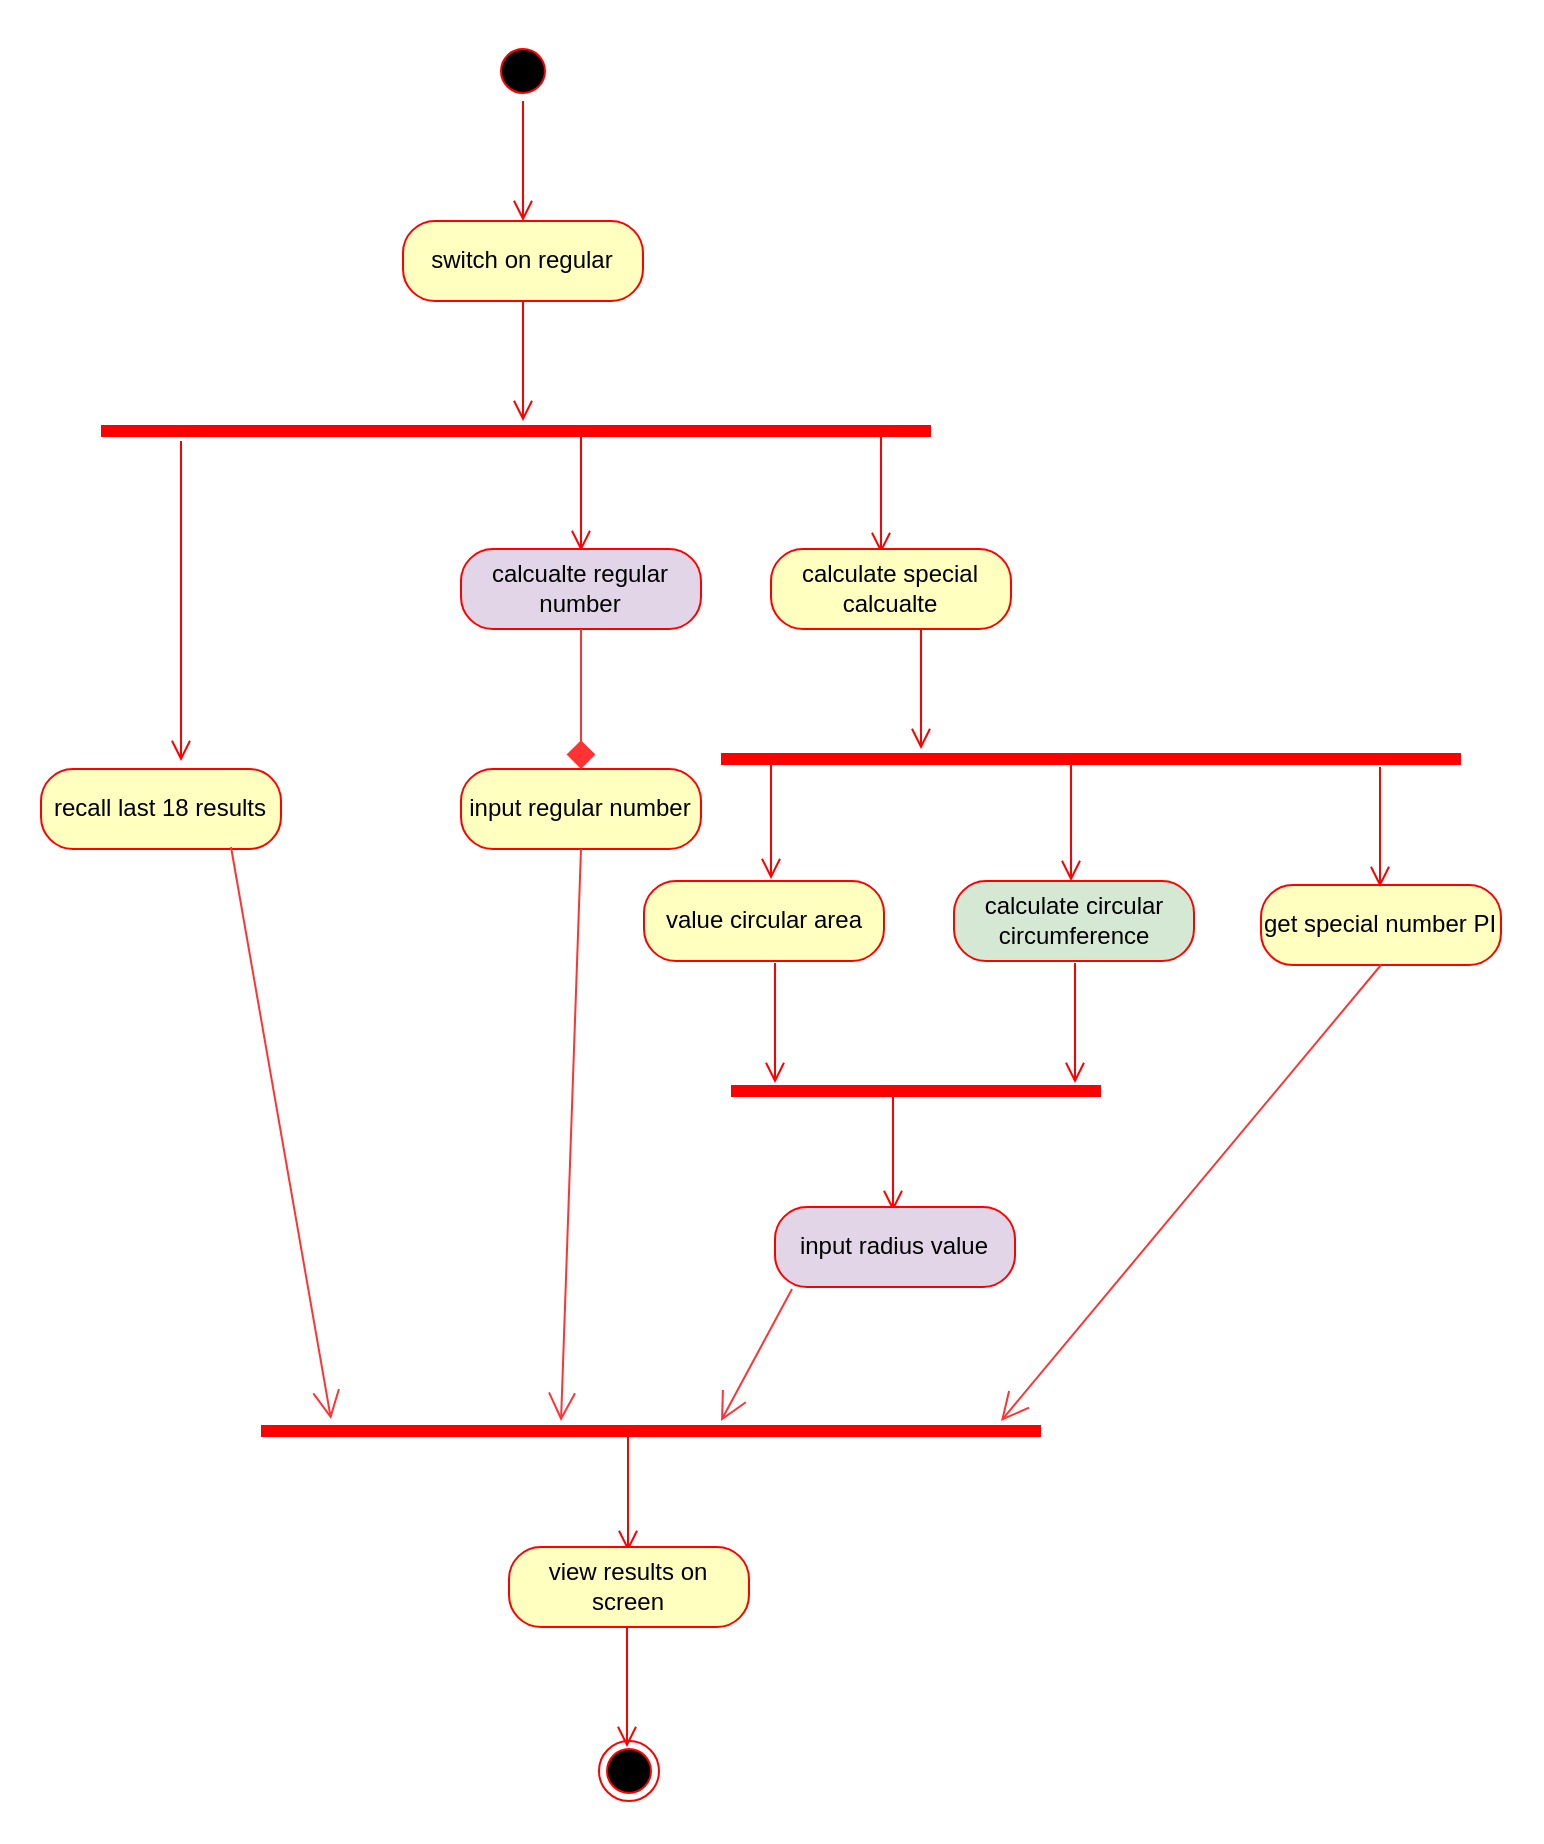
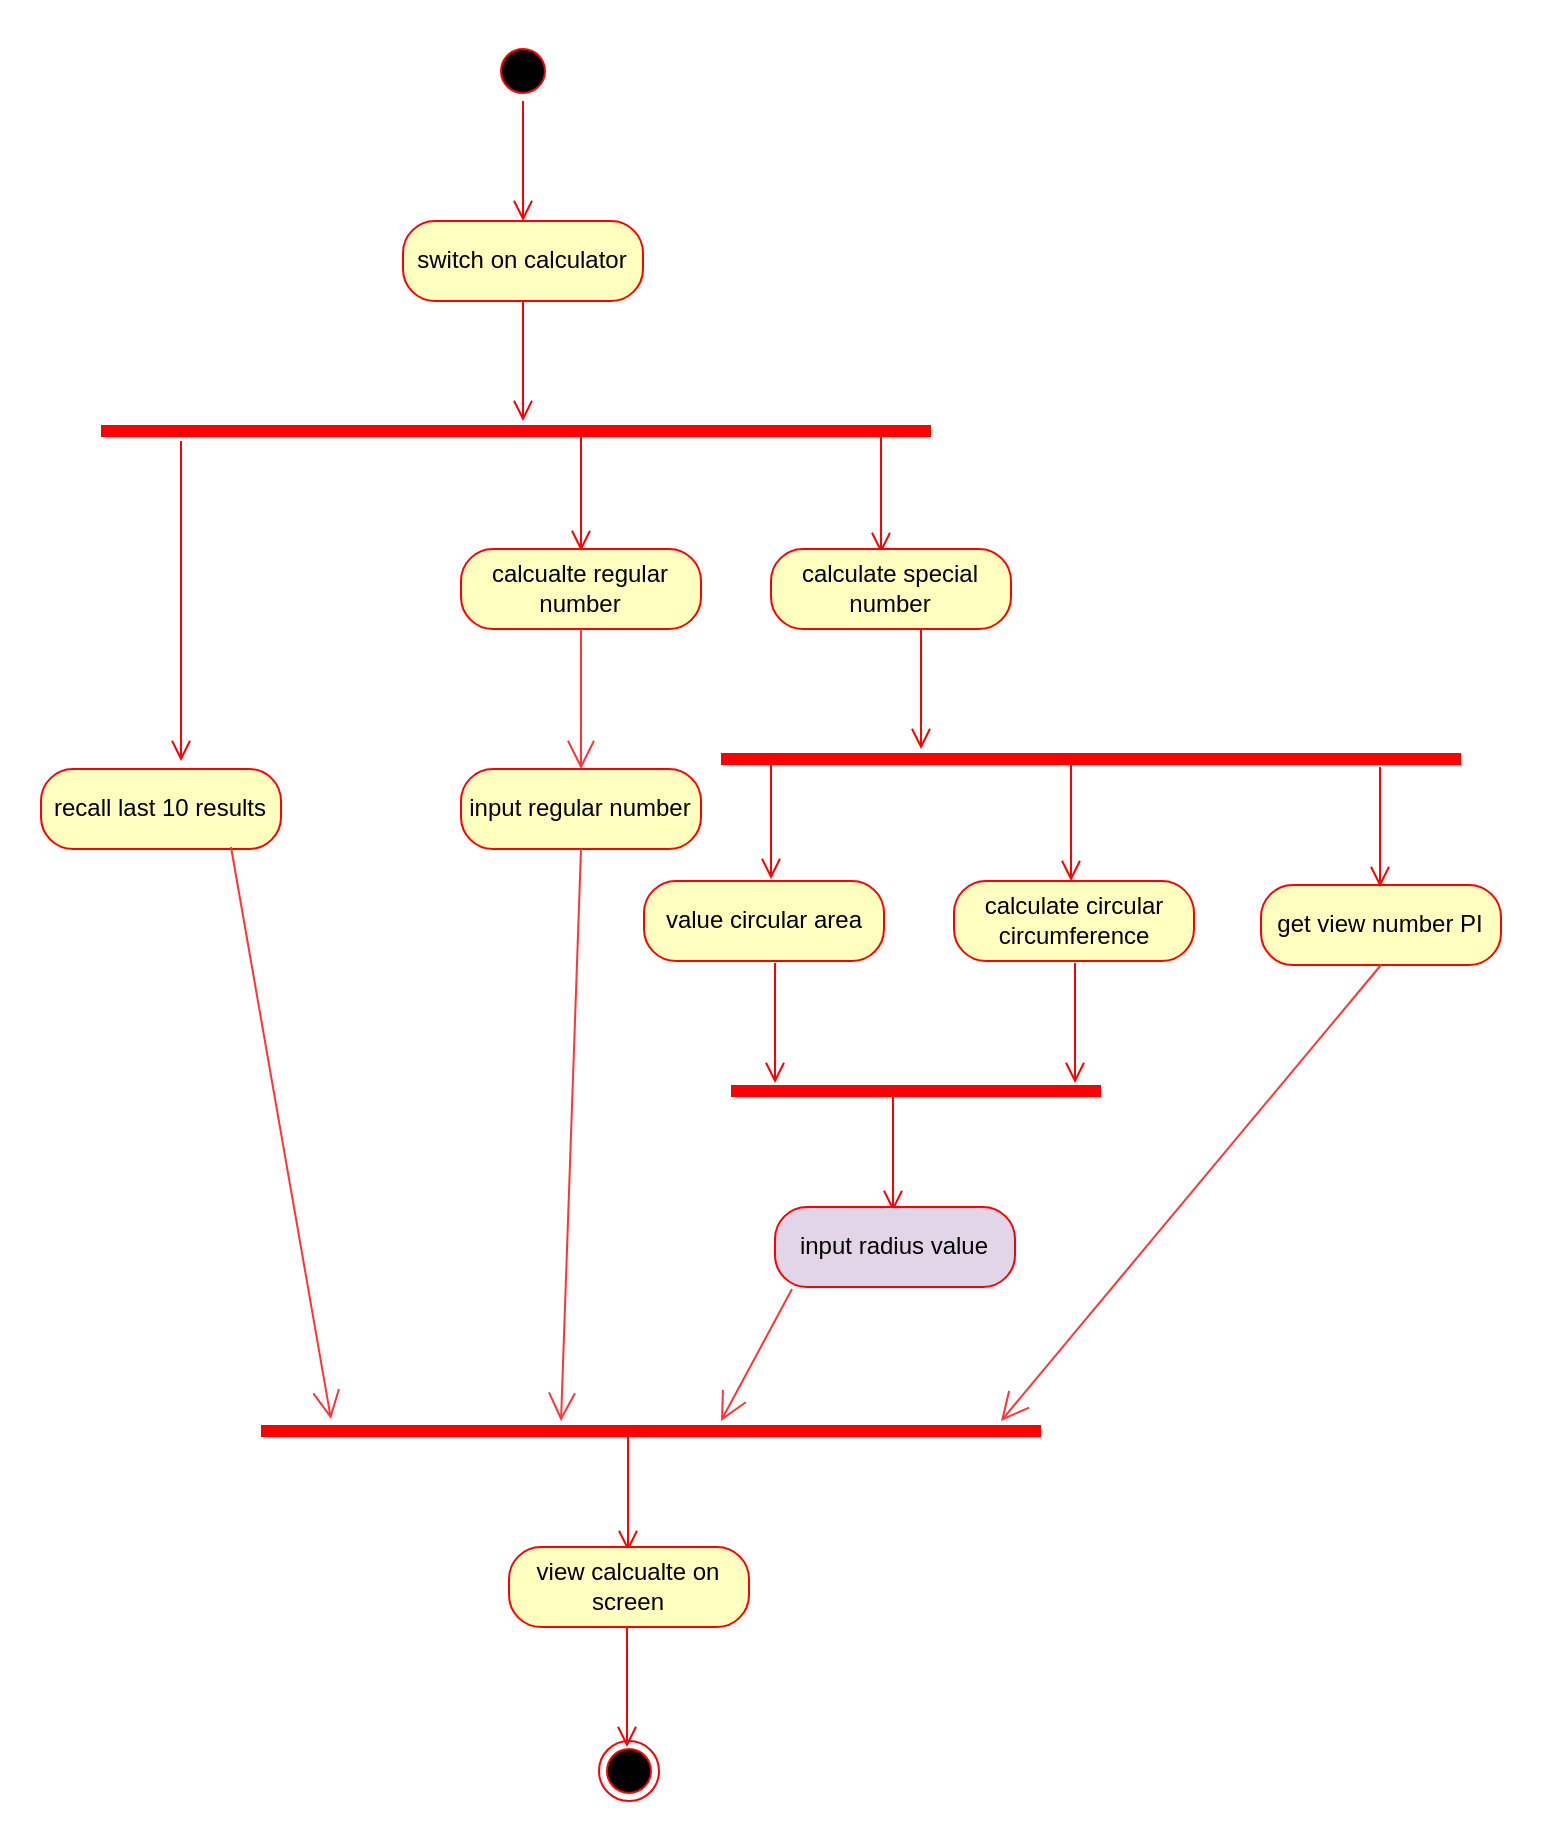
(523, 261) -> (523, 261)
(581, 589) -> (581, 589)
(891, 589) -> (891, 589)
(581, 741) -> (581, 752)
(161, 809) -> (161, 809)
(1074, 921) -> (1074, 921)
(1381, 925) -> (1381, 925)
(629, 1587) -> (629, 1587)
